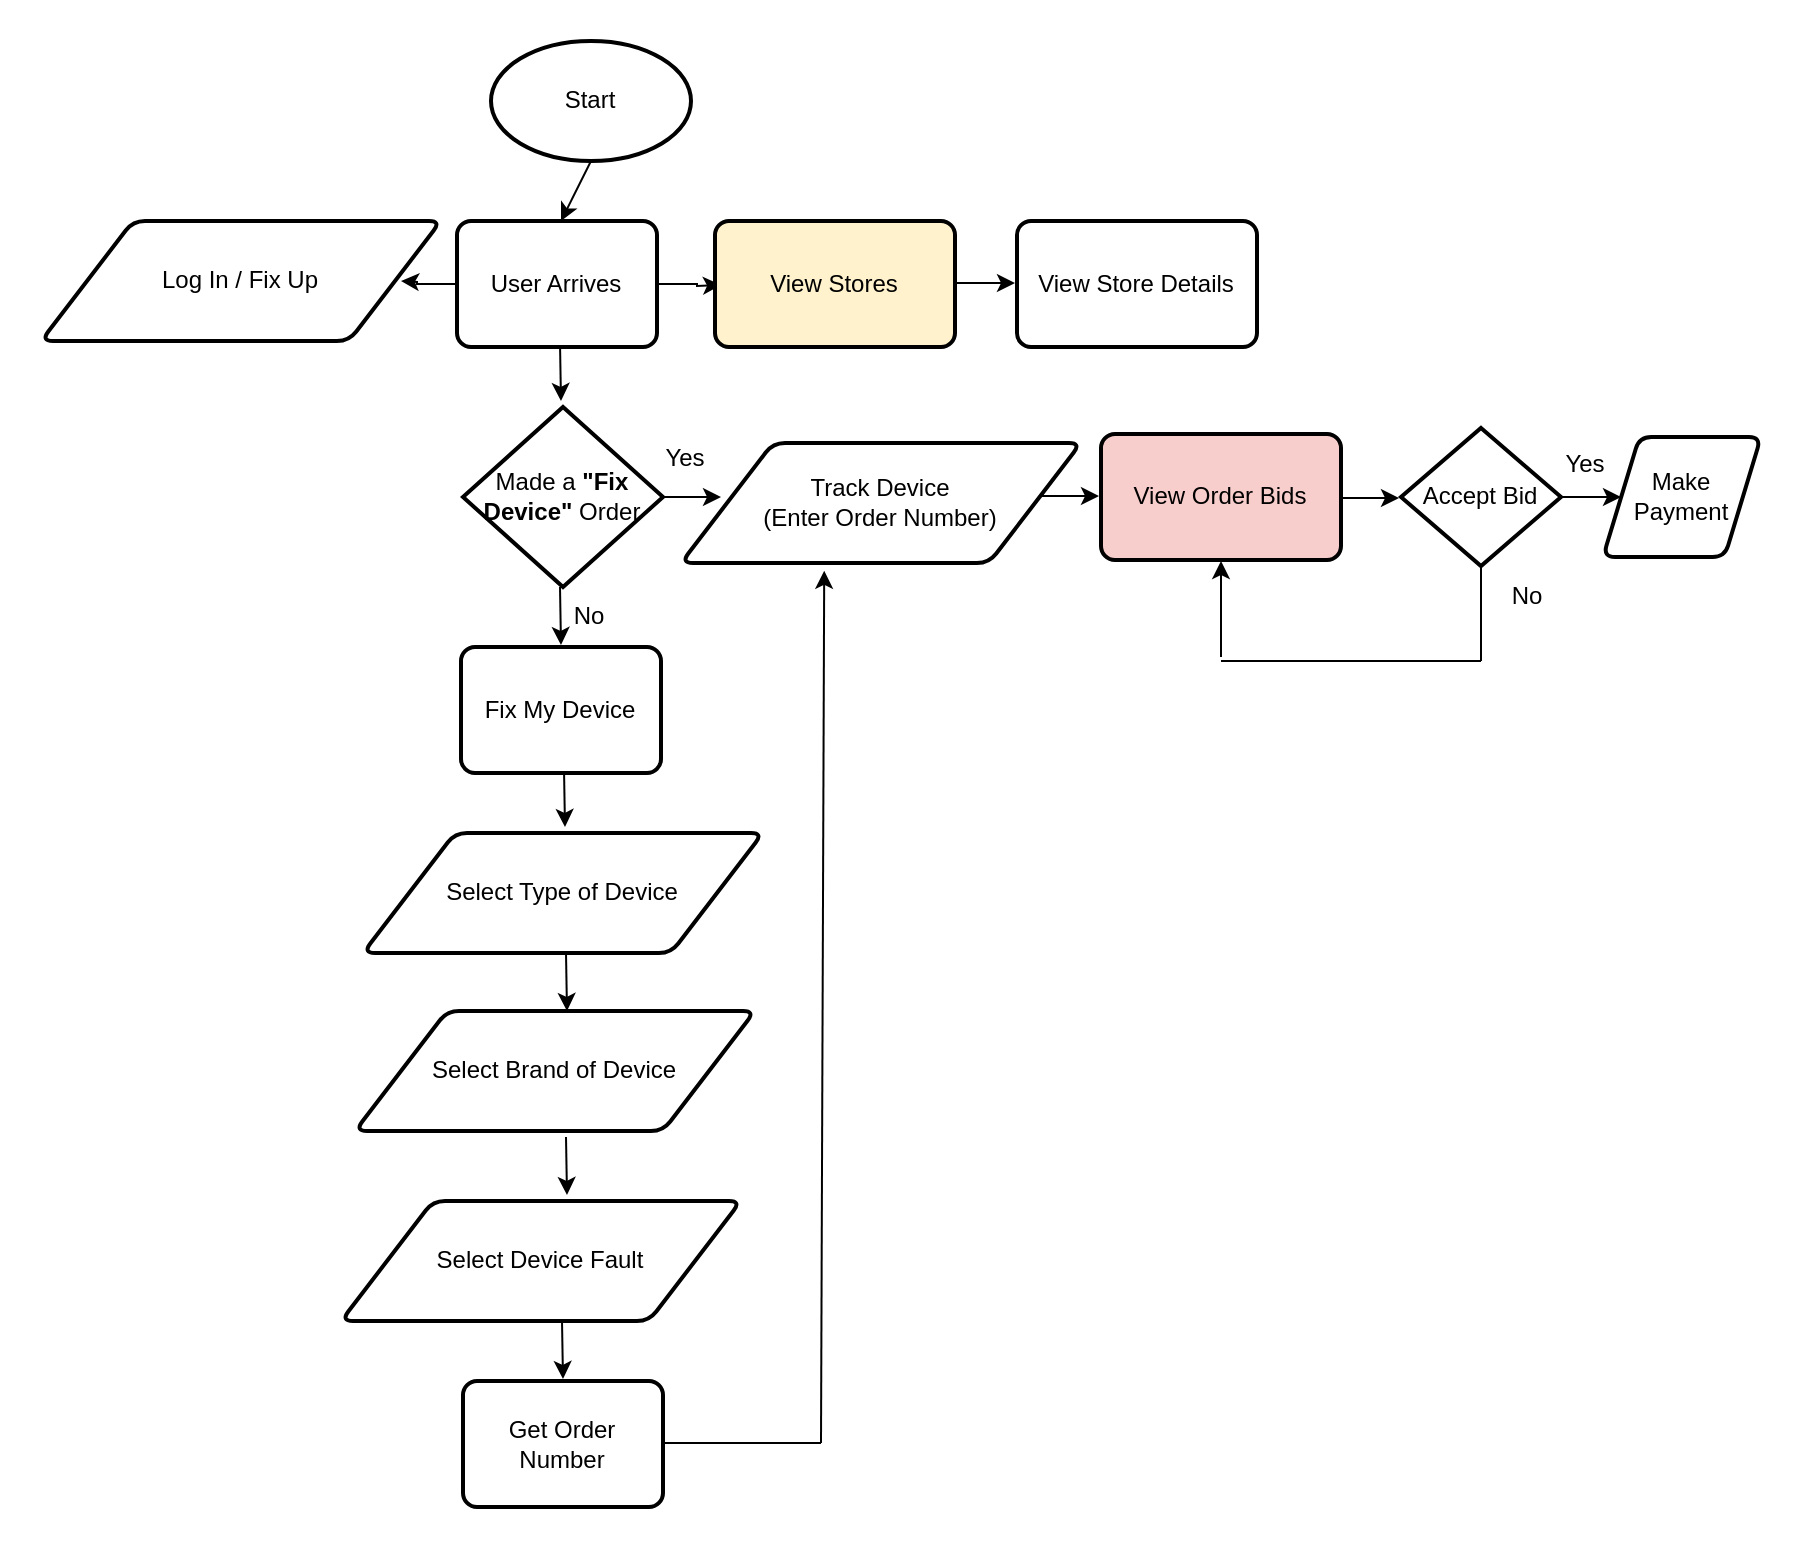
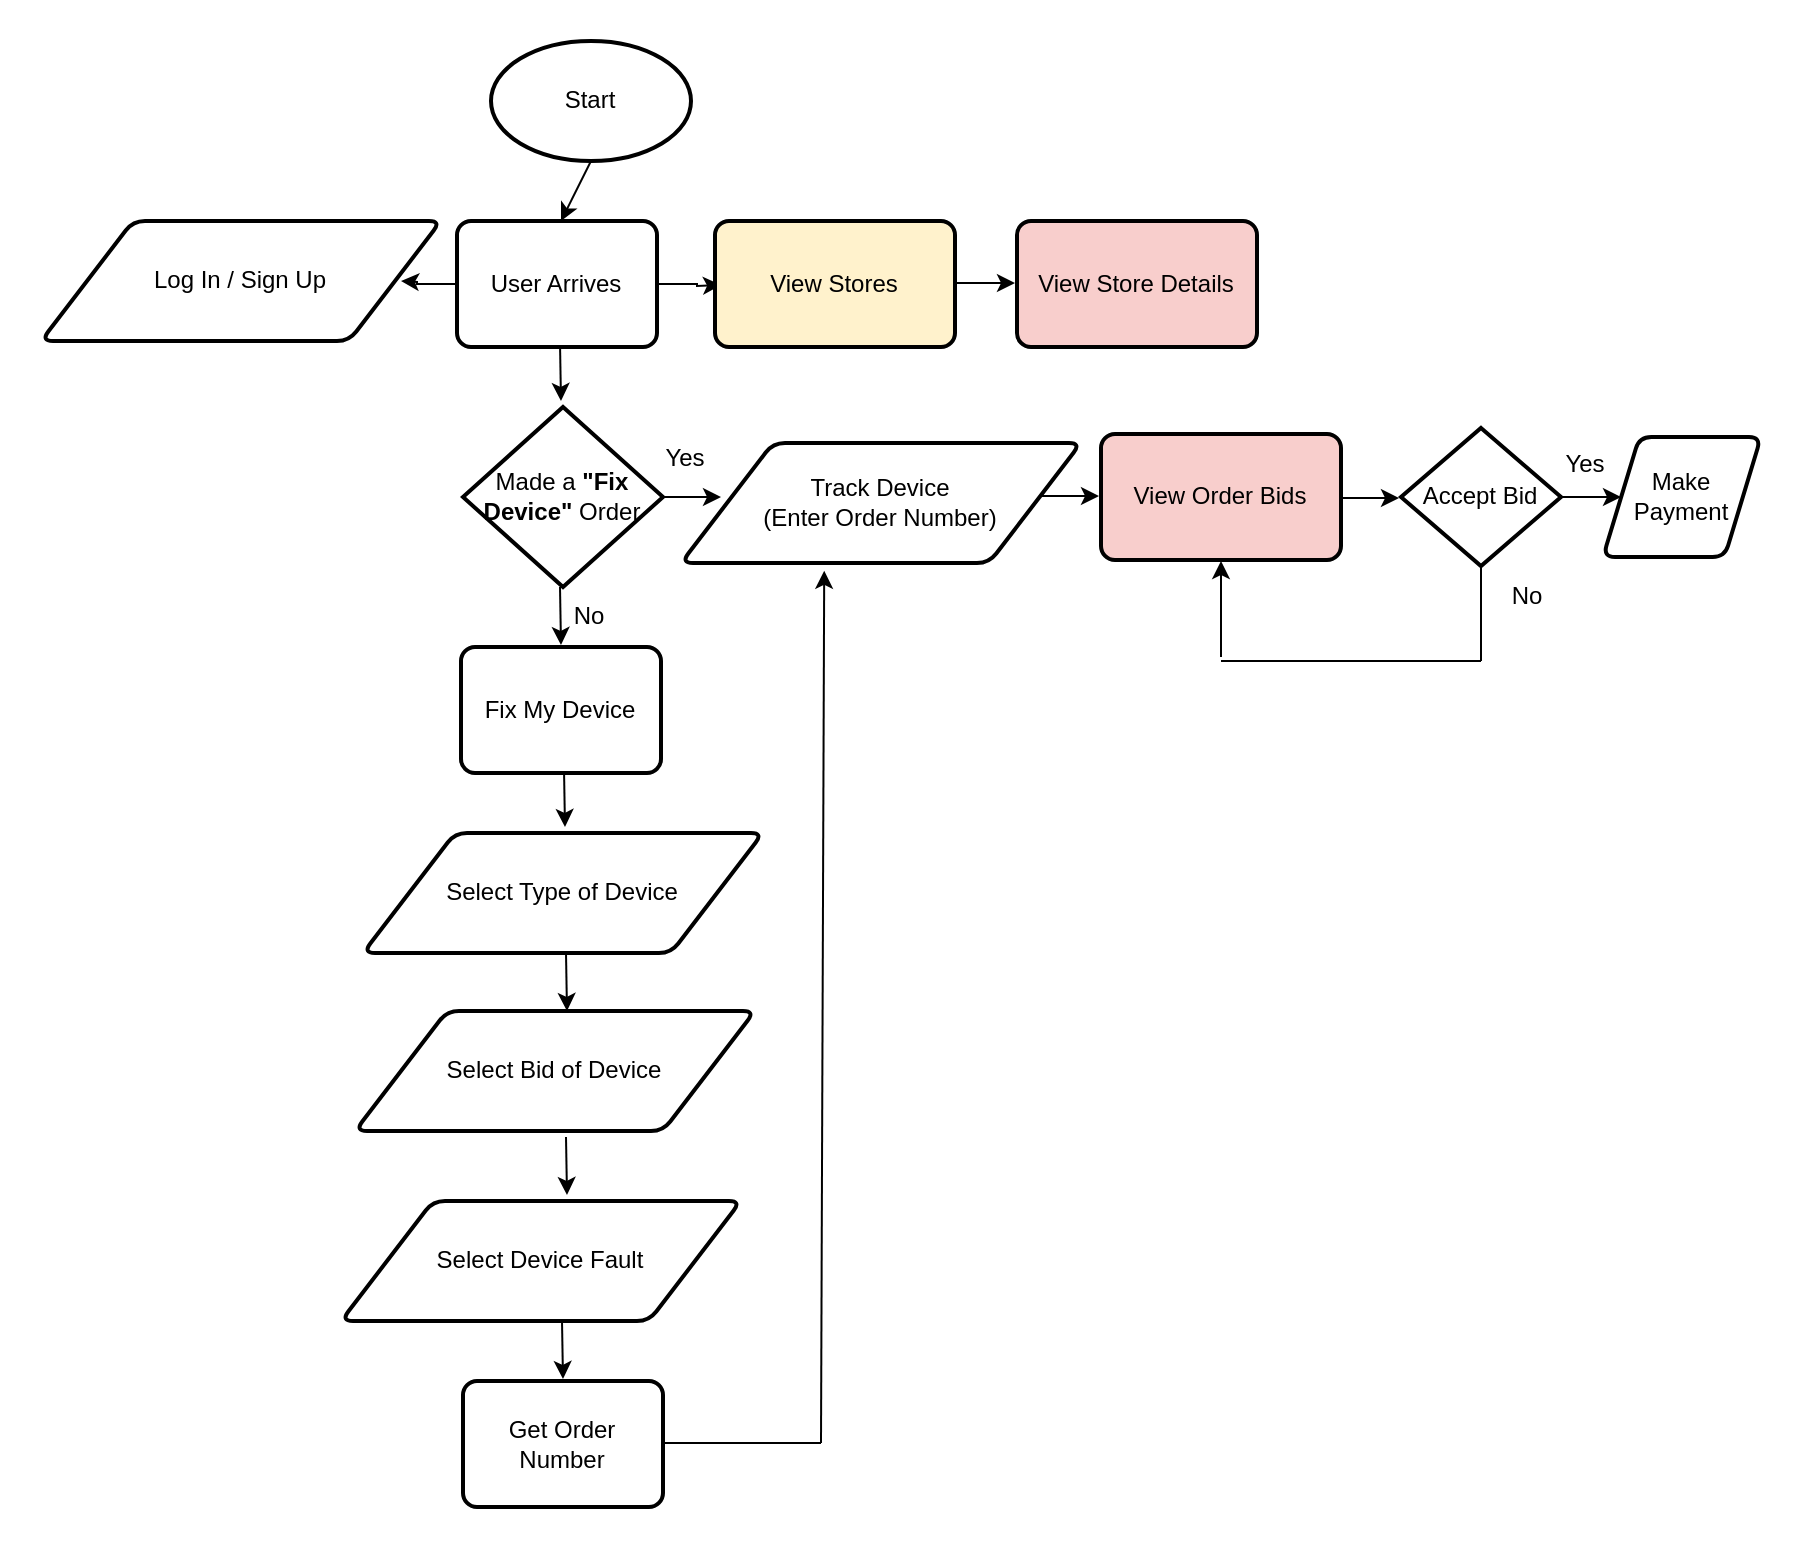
(241, 281) -> (241, 281)
(1137, 284) -> (1137, 284)
(555, 1071) -> (555, 1071)
